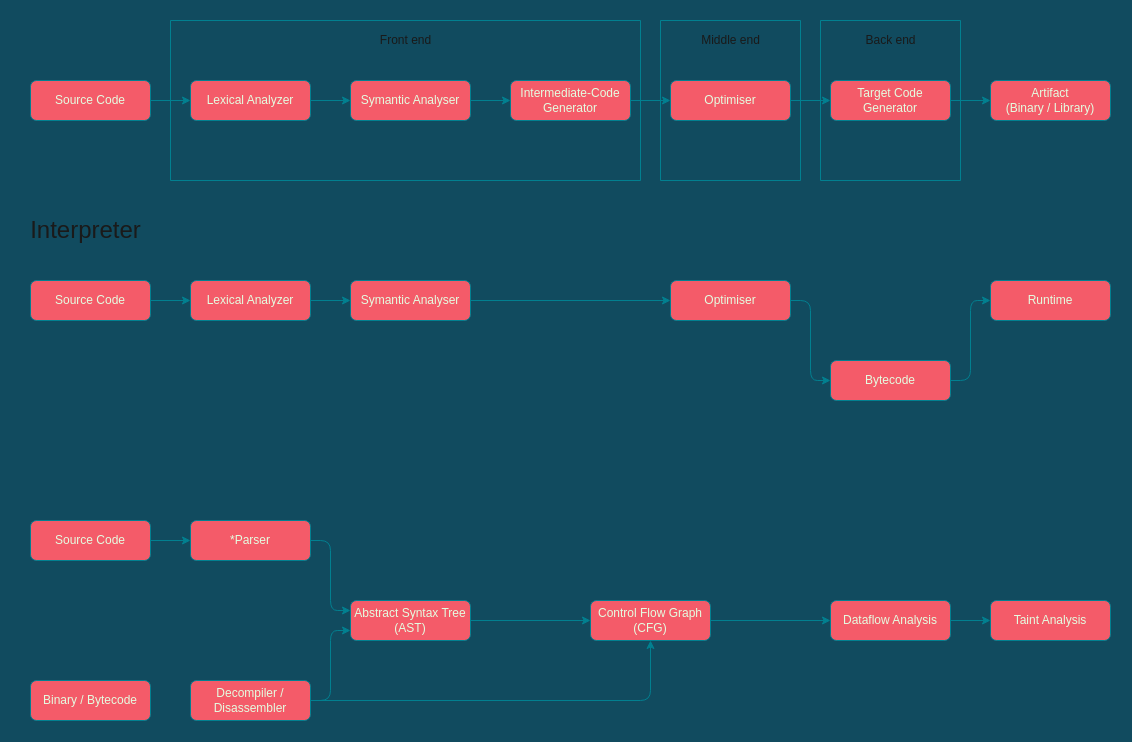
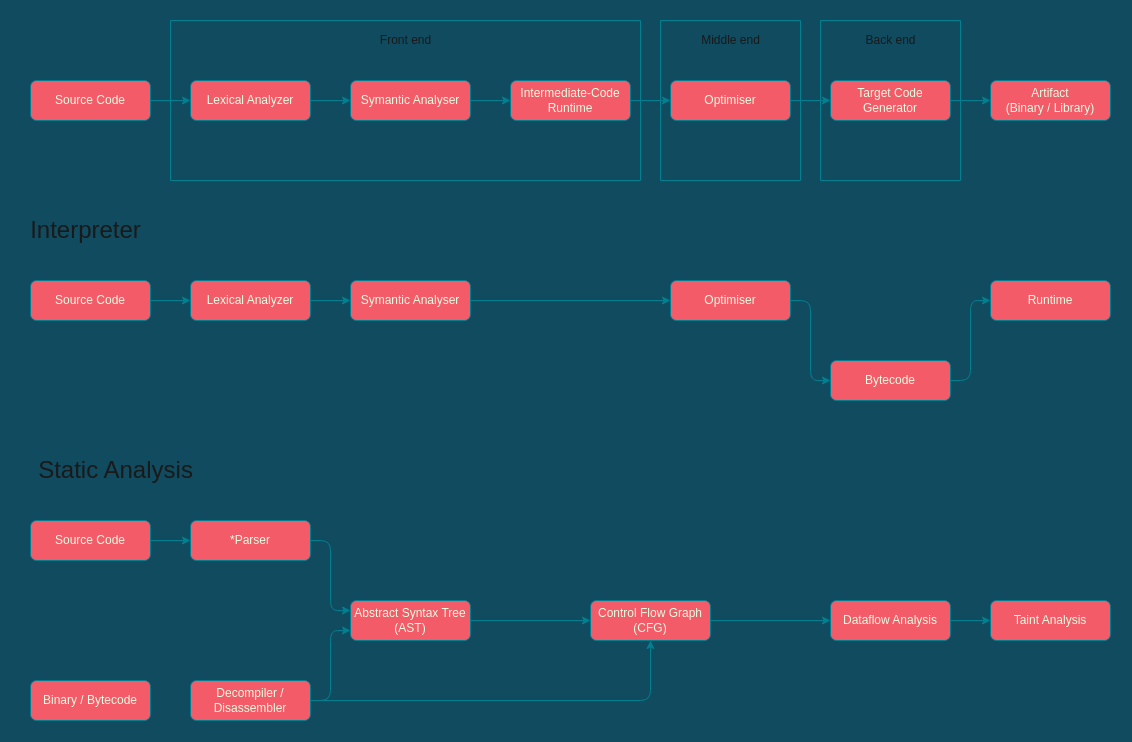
(571, 101) -> (571, 101)
none -> (116, 471)
